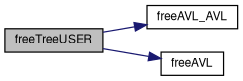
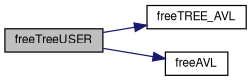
(192, 17) -> (197, 17)
